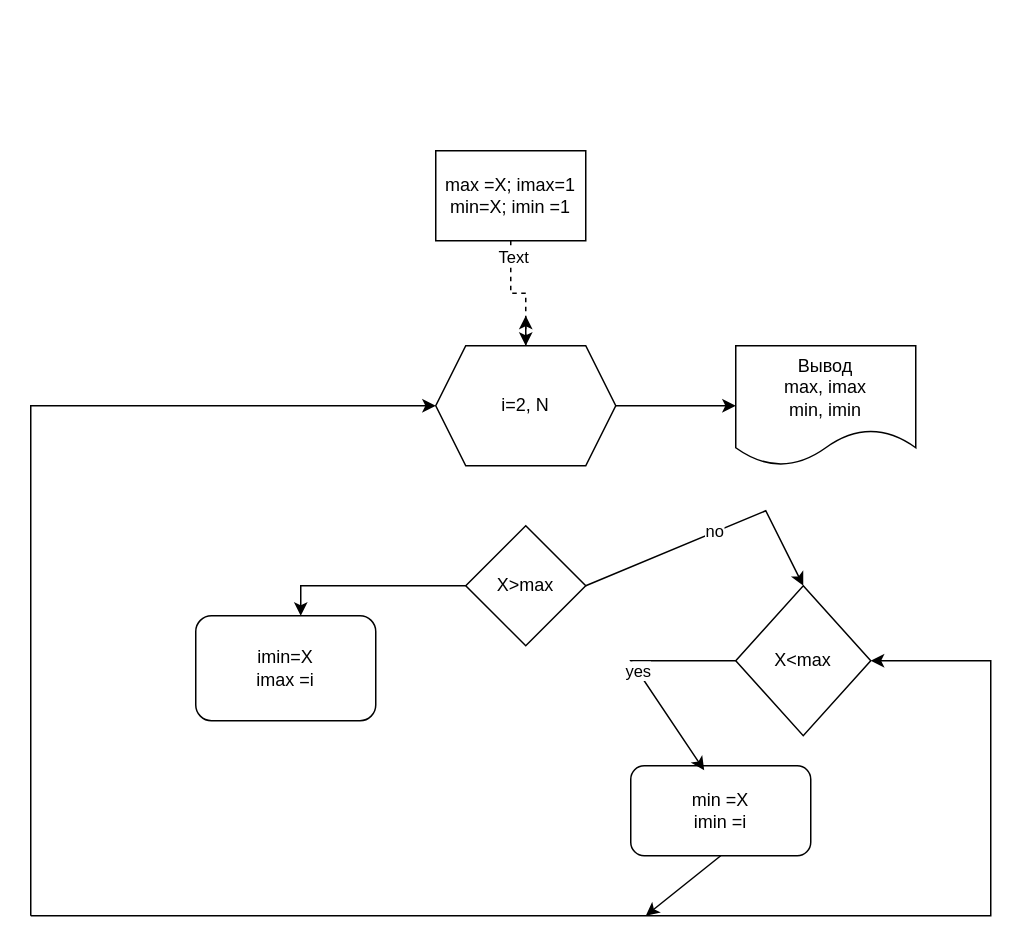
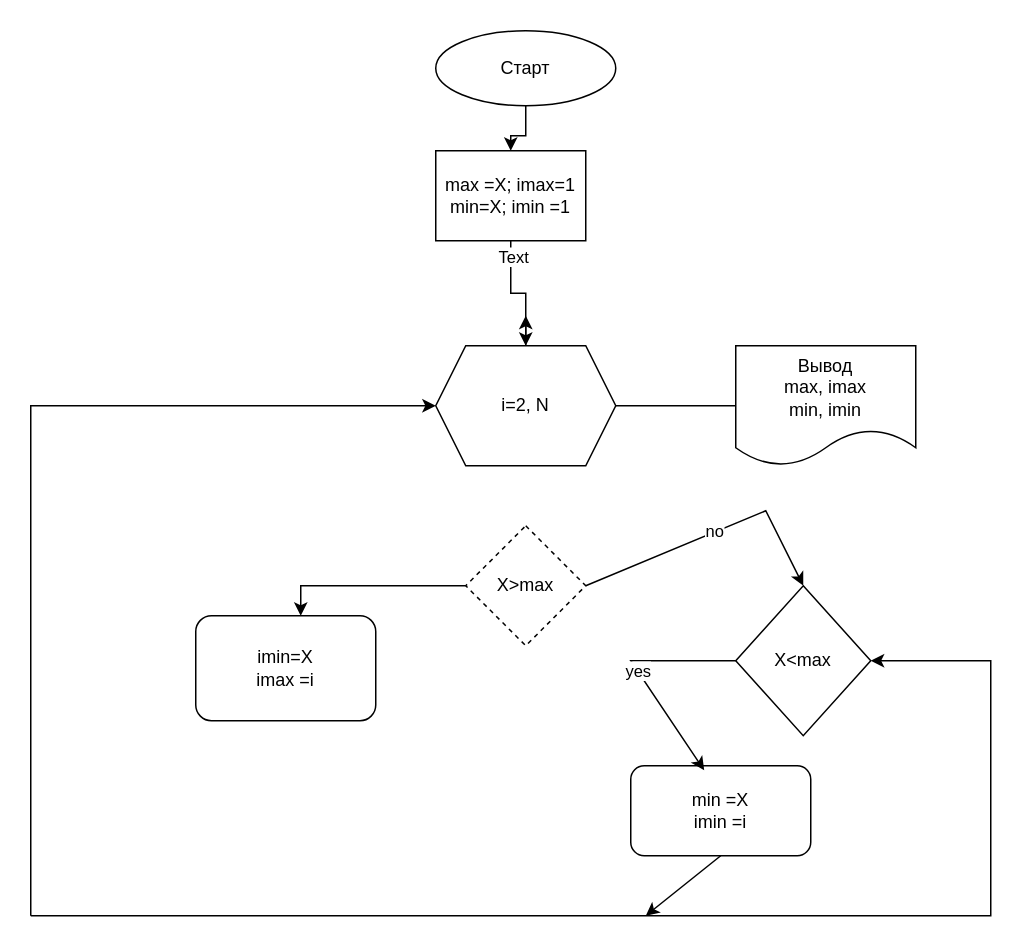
none -> (526, 68)
none -> (526, 131)
(516, 293) -> (516, 293)
(724, 406) -> (728, 406)
(526, 586) -> (526, 586)
